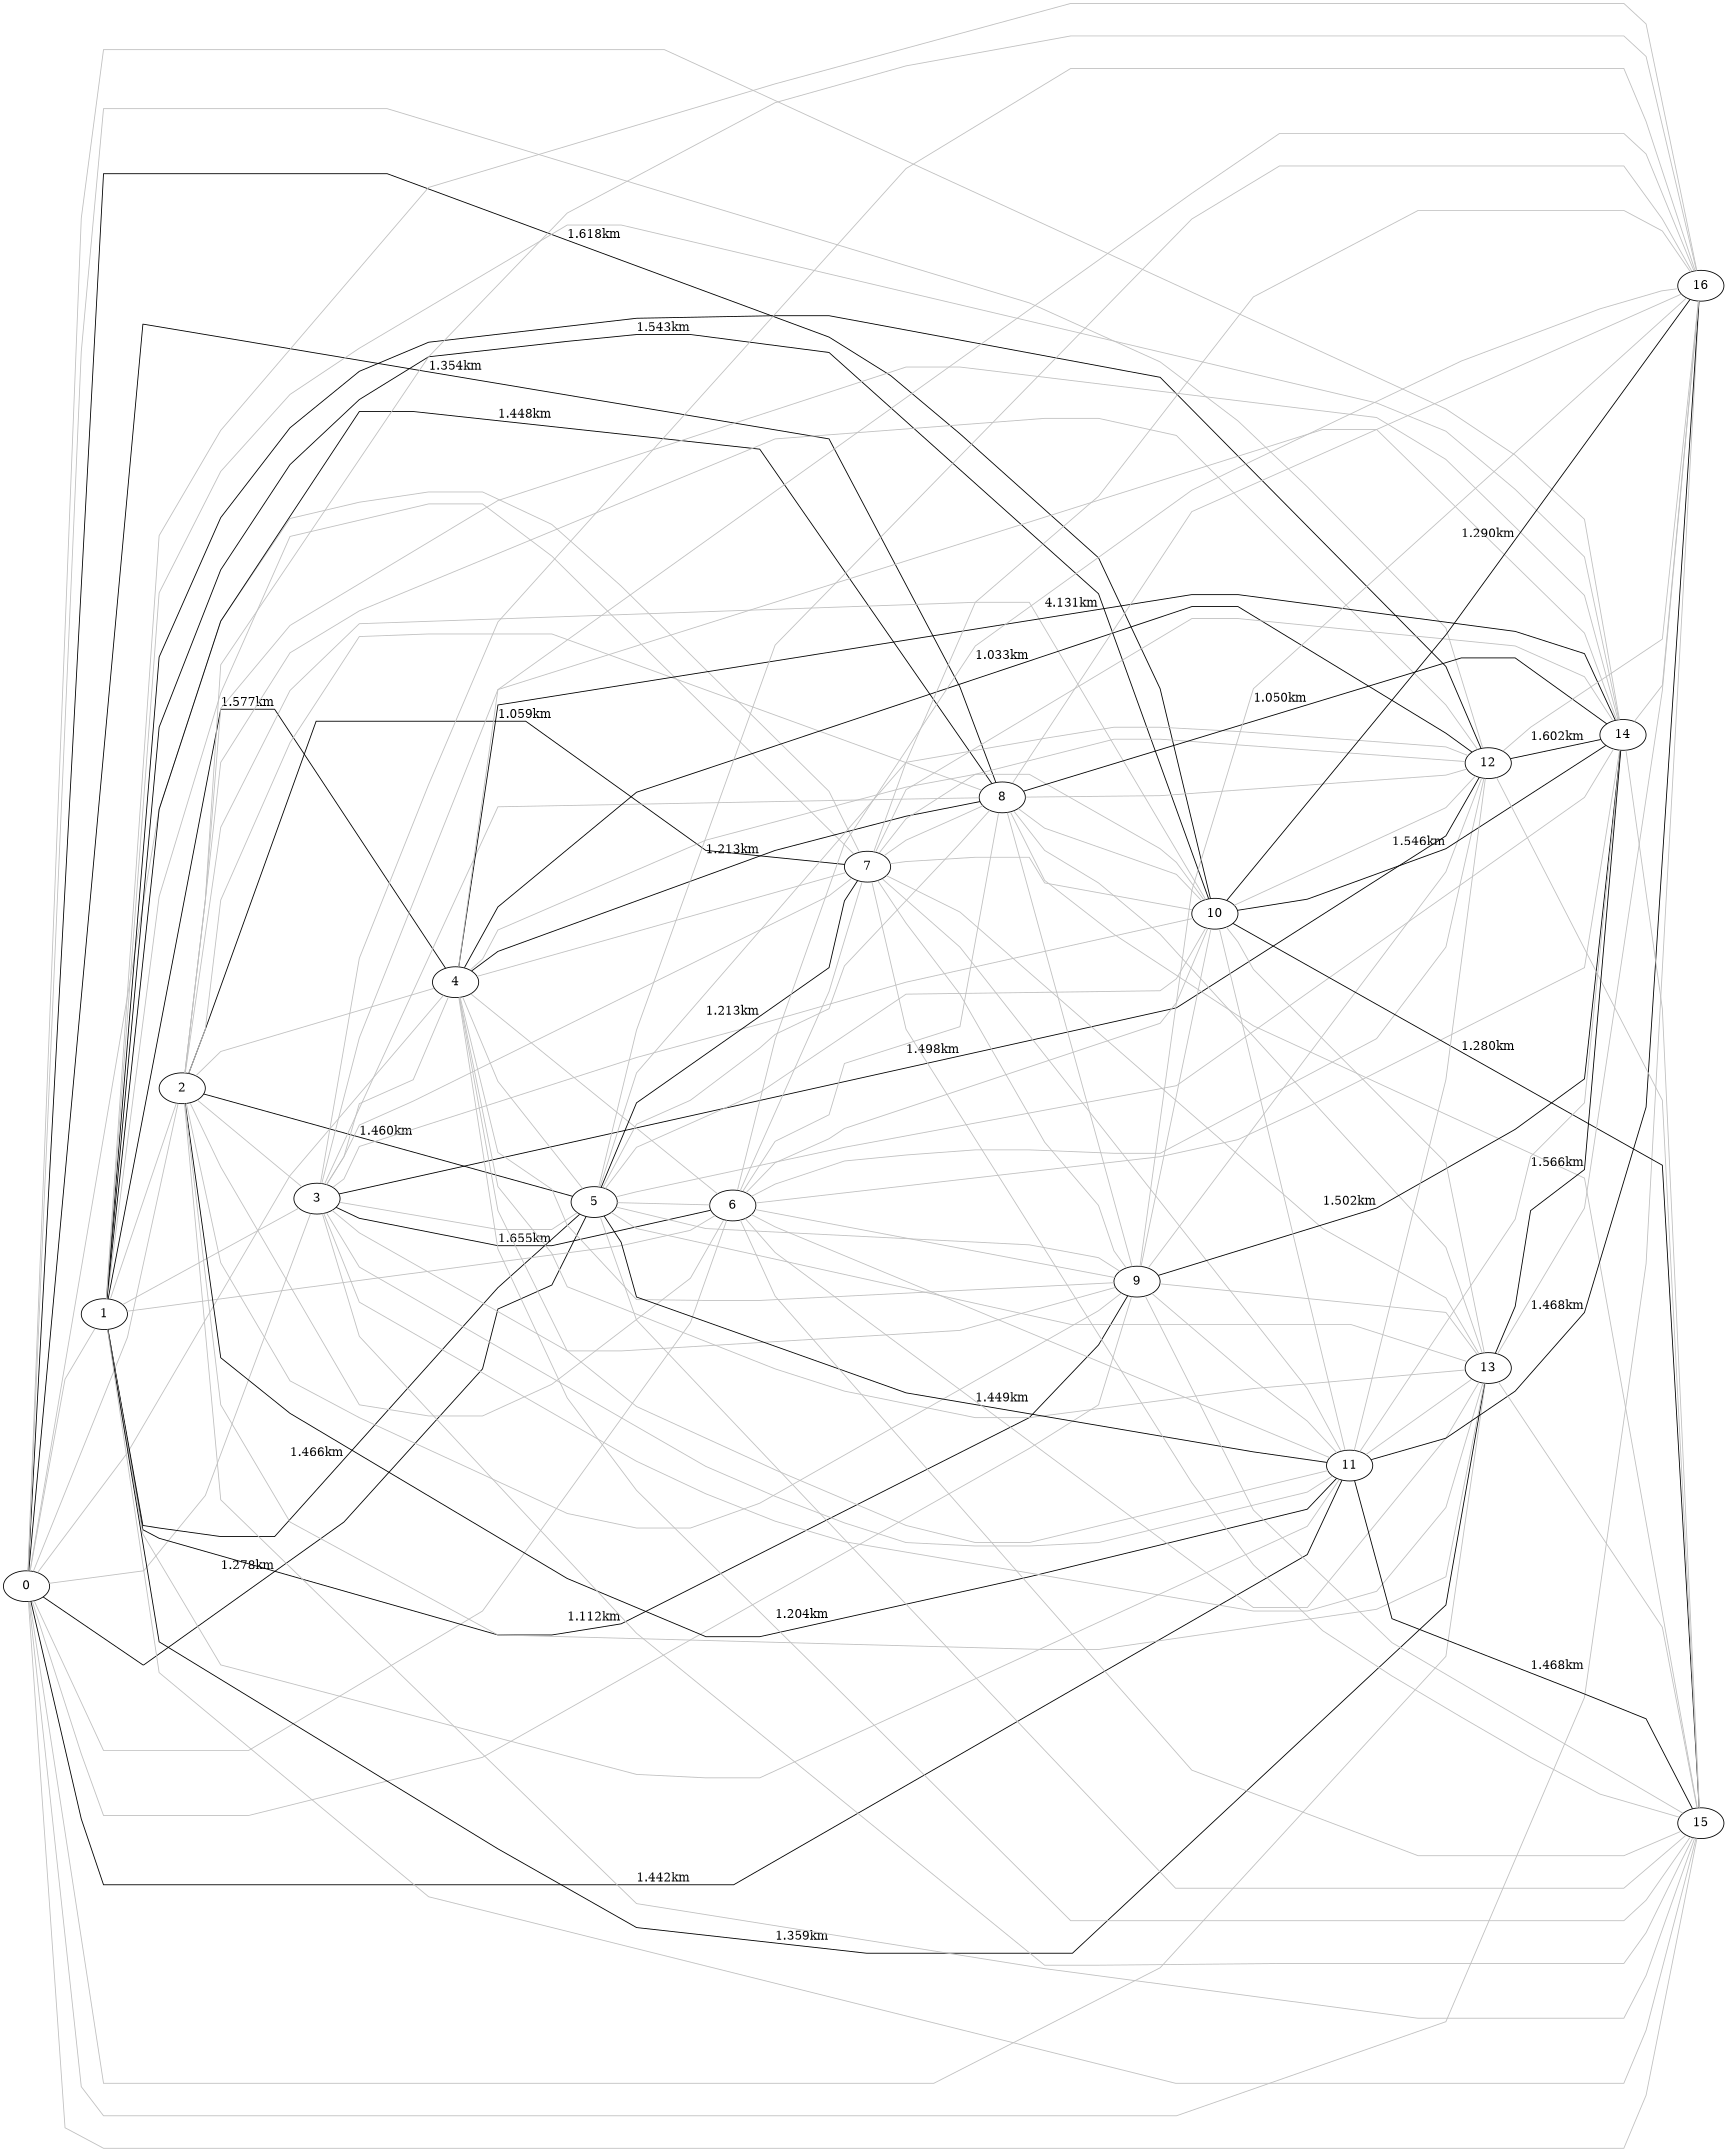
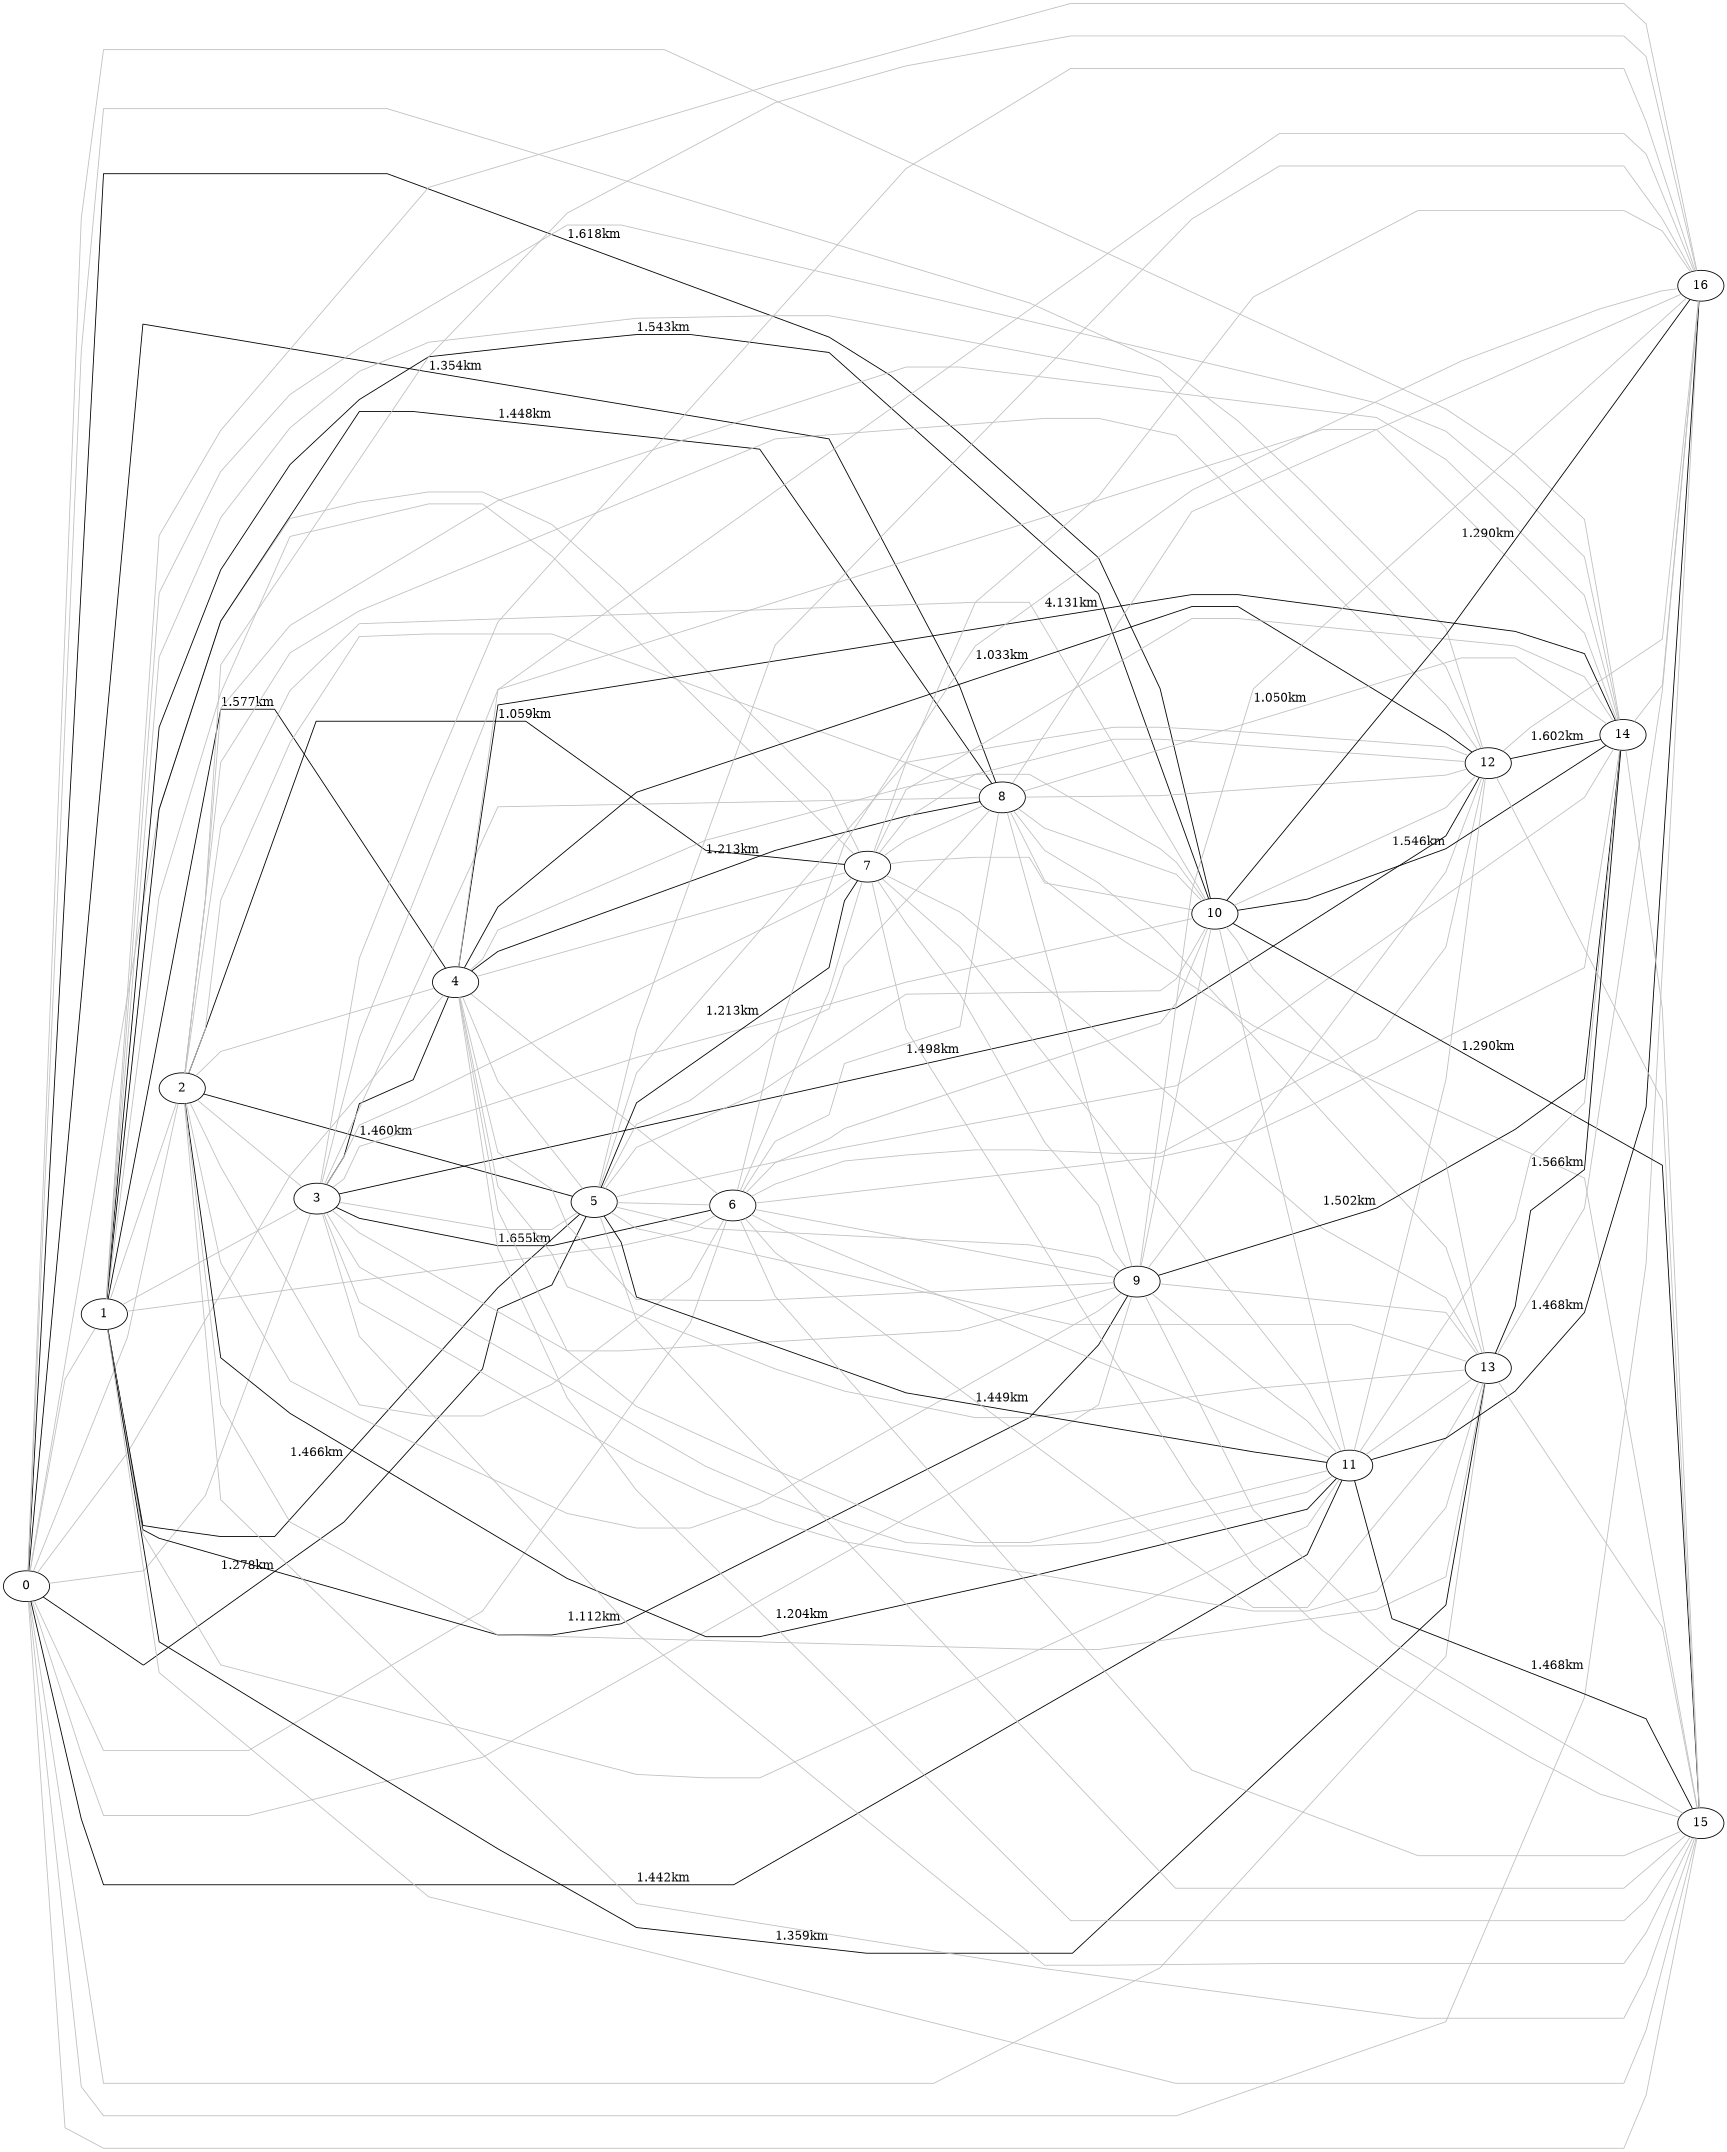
(508, 333) -> (508, 333)
(1322, 700) -> (1322, 700)
(1488, 1047) -> (1488, 1047)
(387, 1091) -> (387, 1091)
